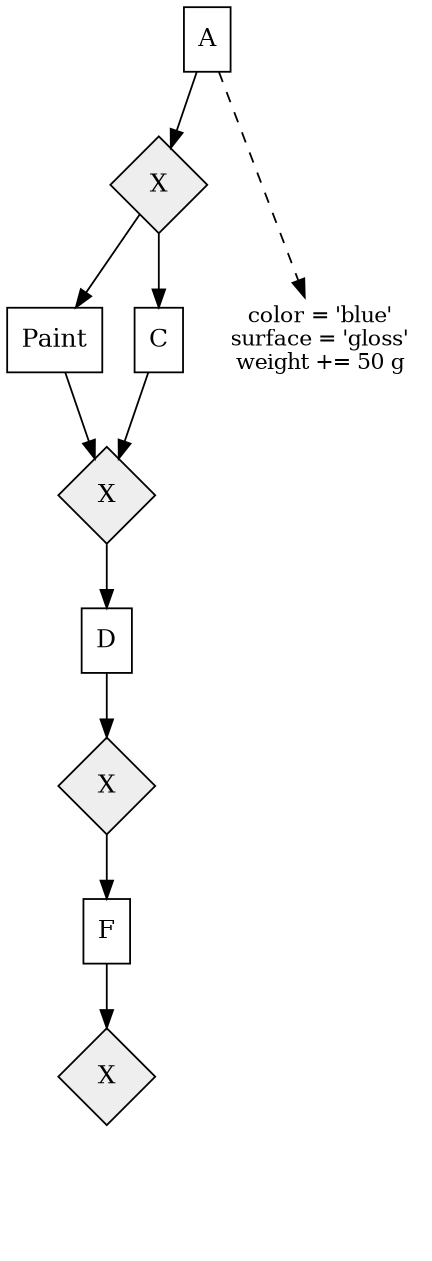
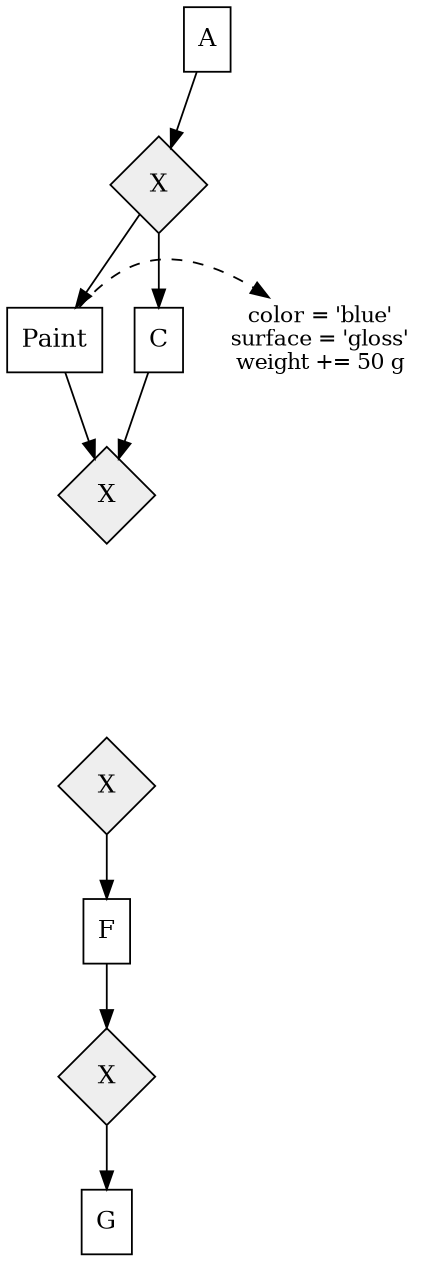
(259, 176) -> (171, 260)
(107, 641) -> none
none -> (107, 1222)
